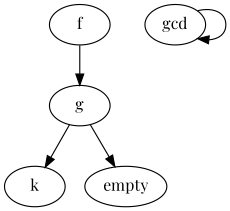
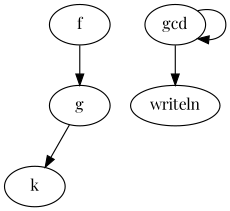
none -> (175, 106)
(126, 187) -> none
